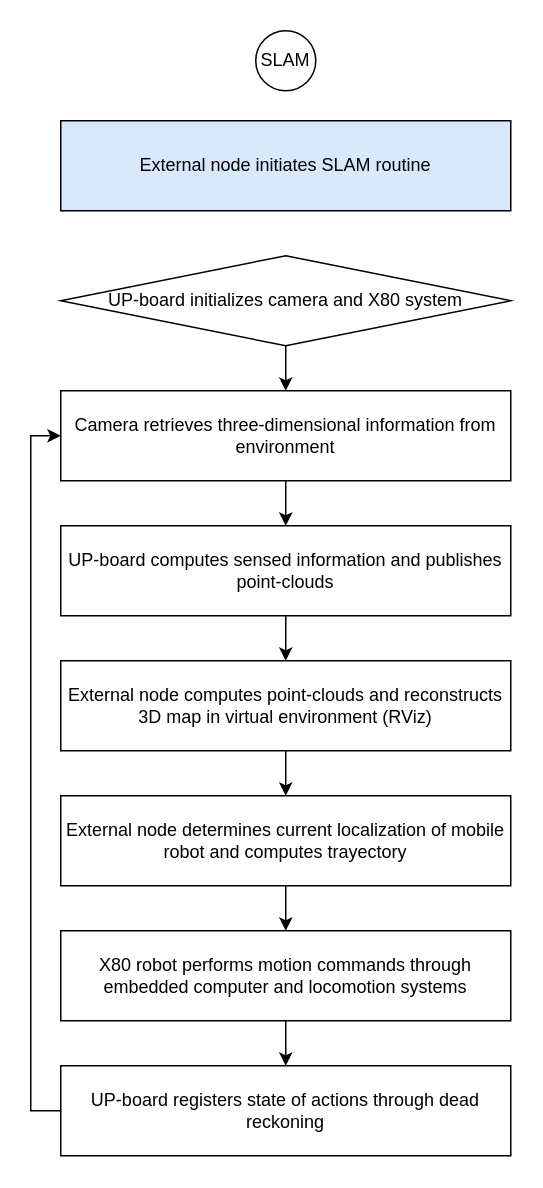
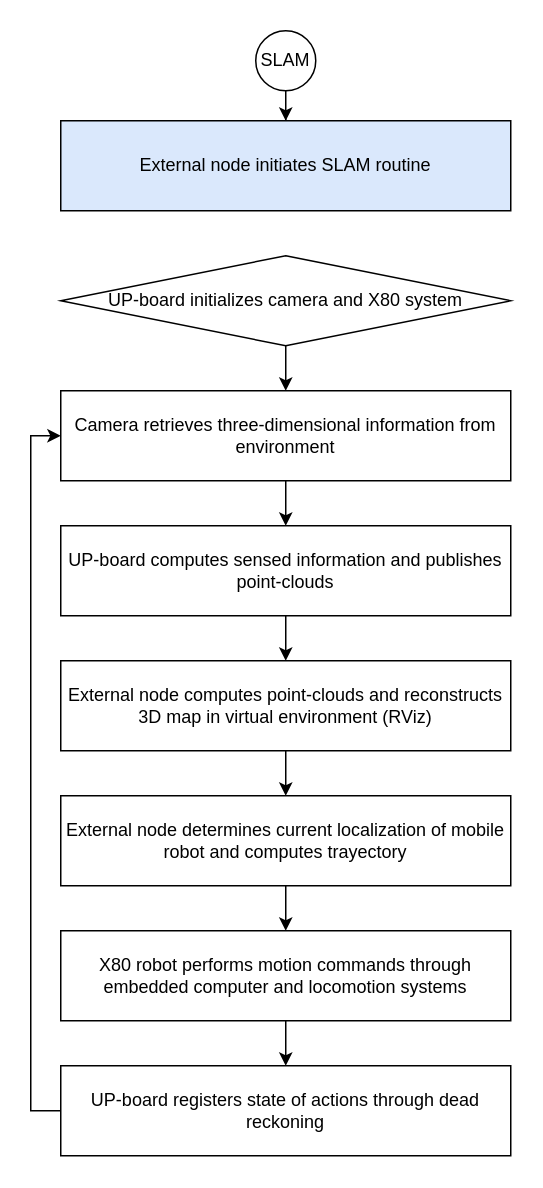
none -> (286, 111)
